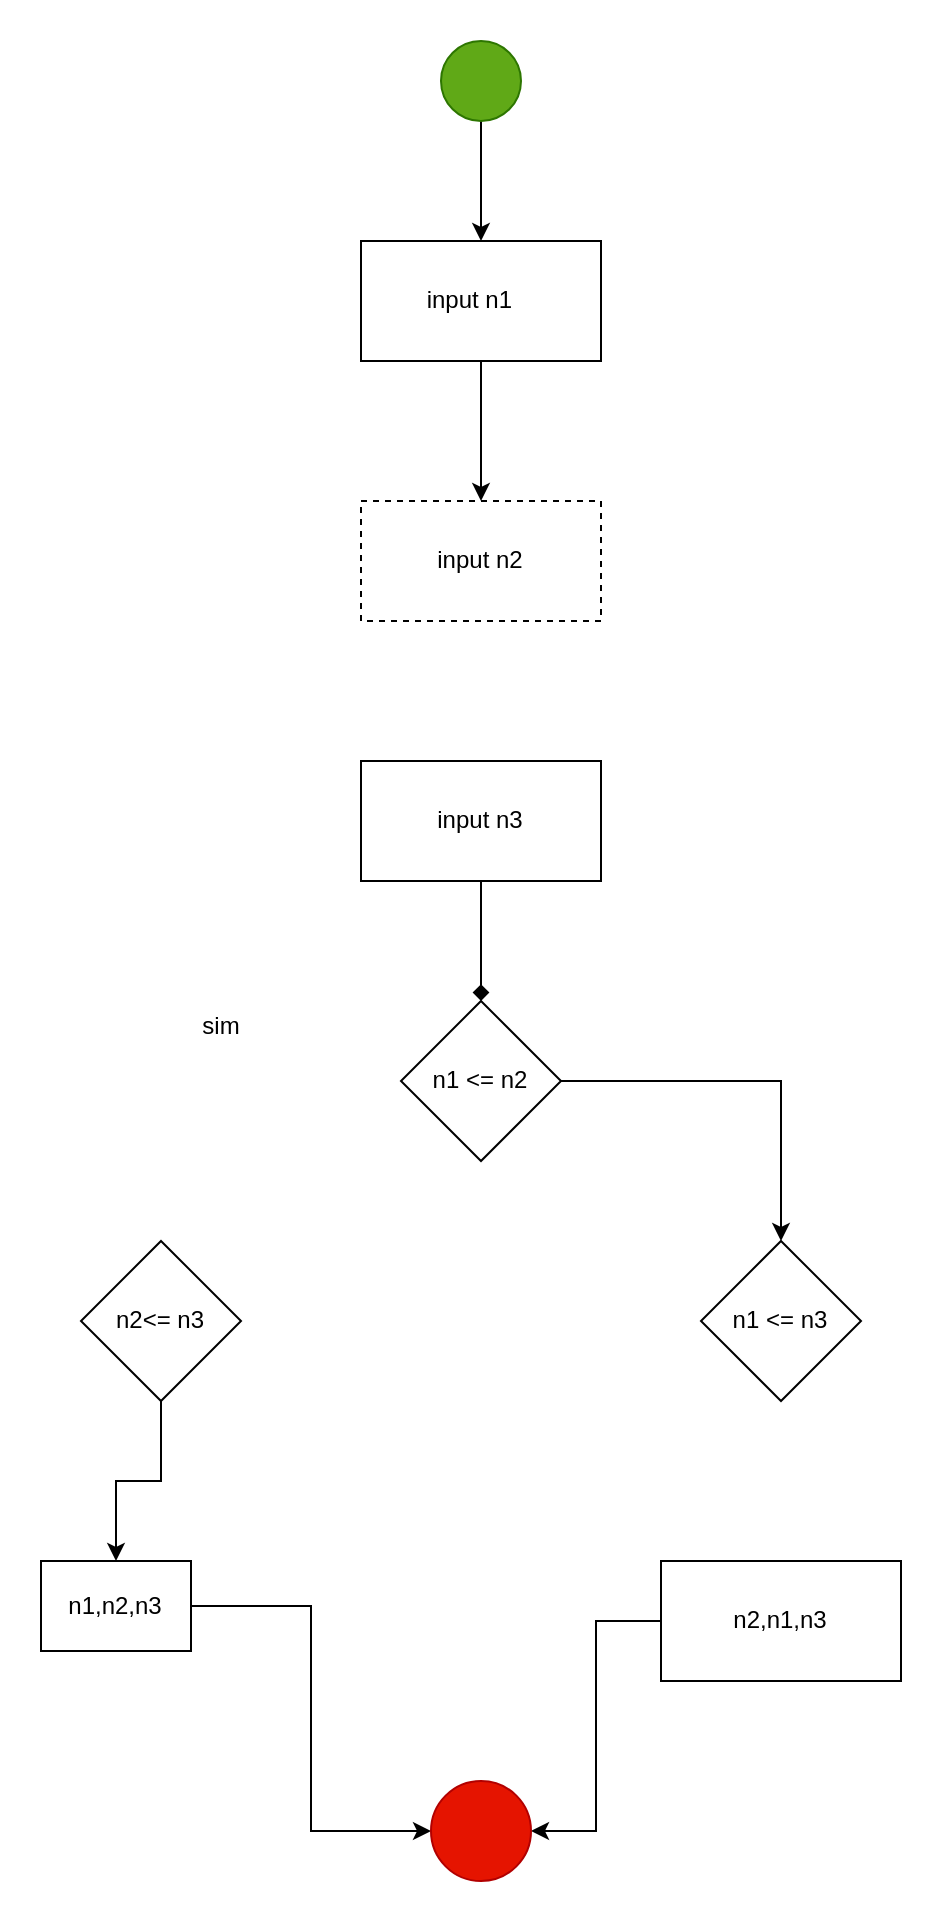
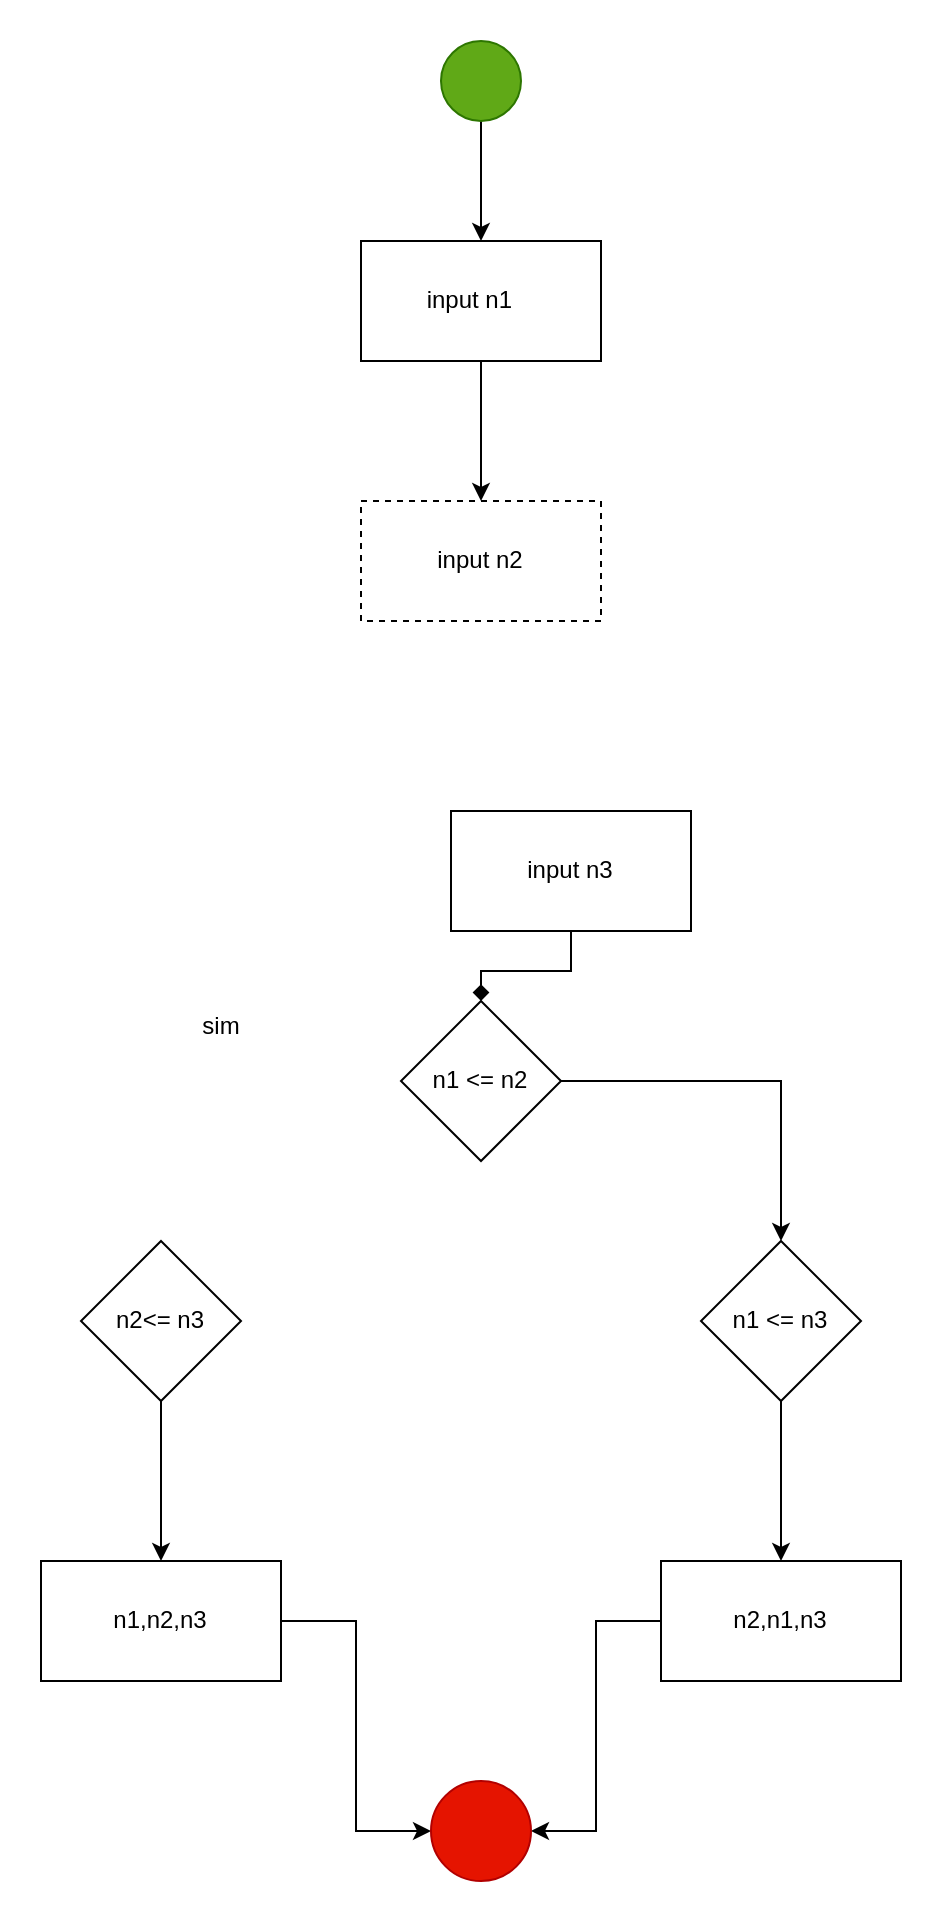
(481, 821) -> (571, 871)
none -> (781, 1474)
(116, 1606) -> (161, 1621)
